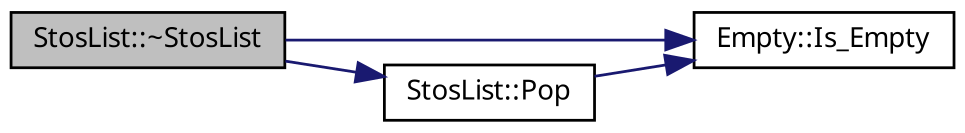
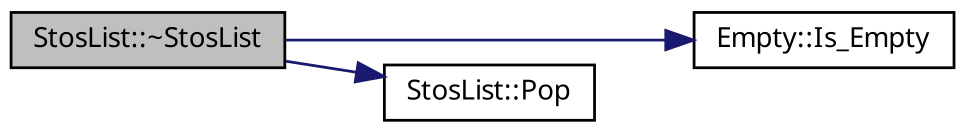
(630, 71) -> none
